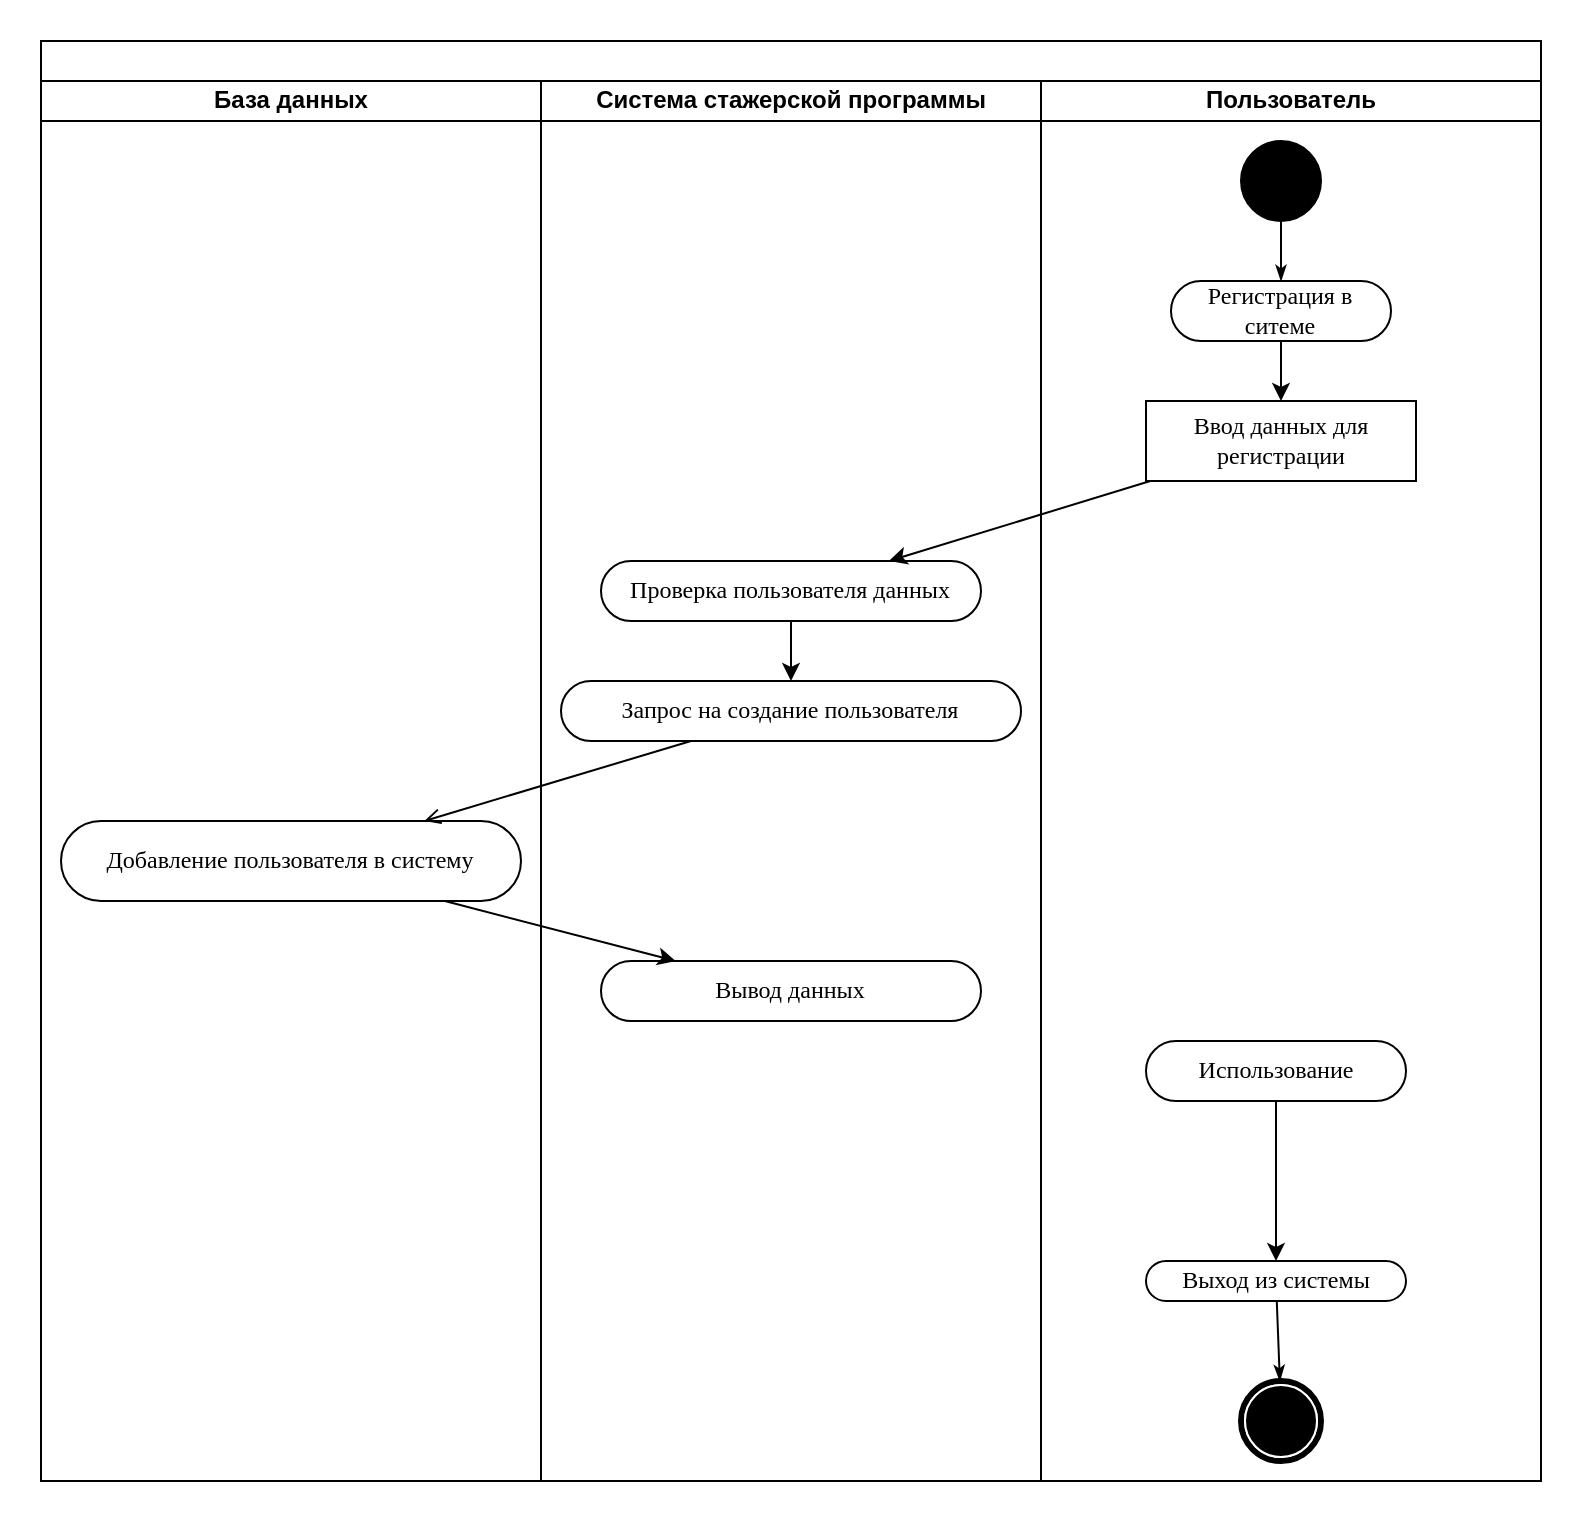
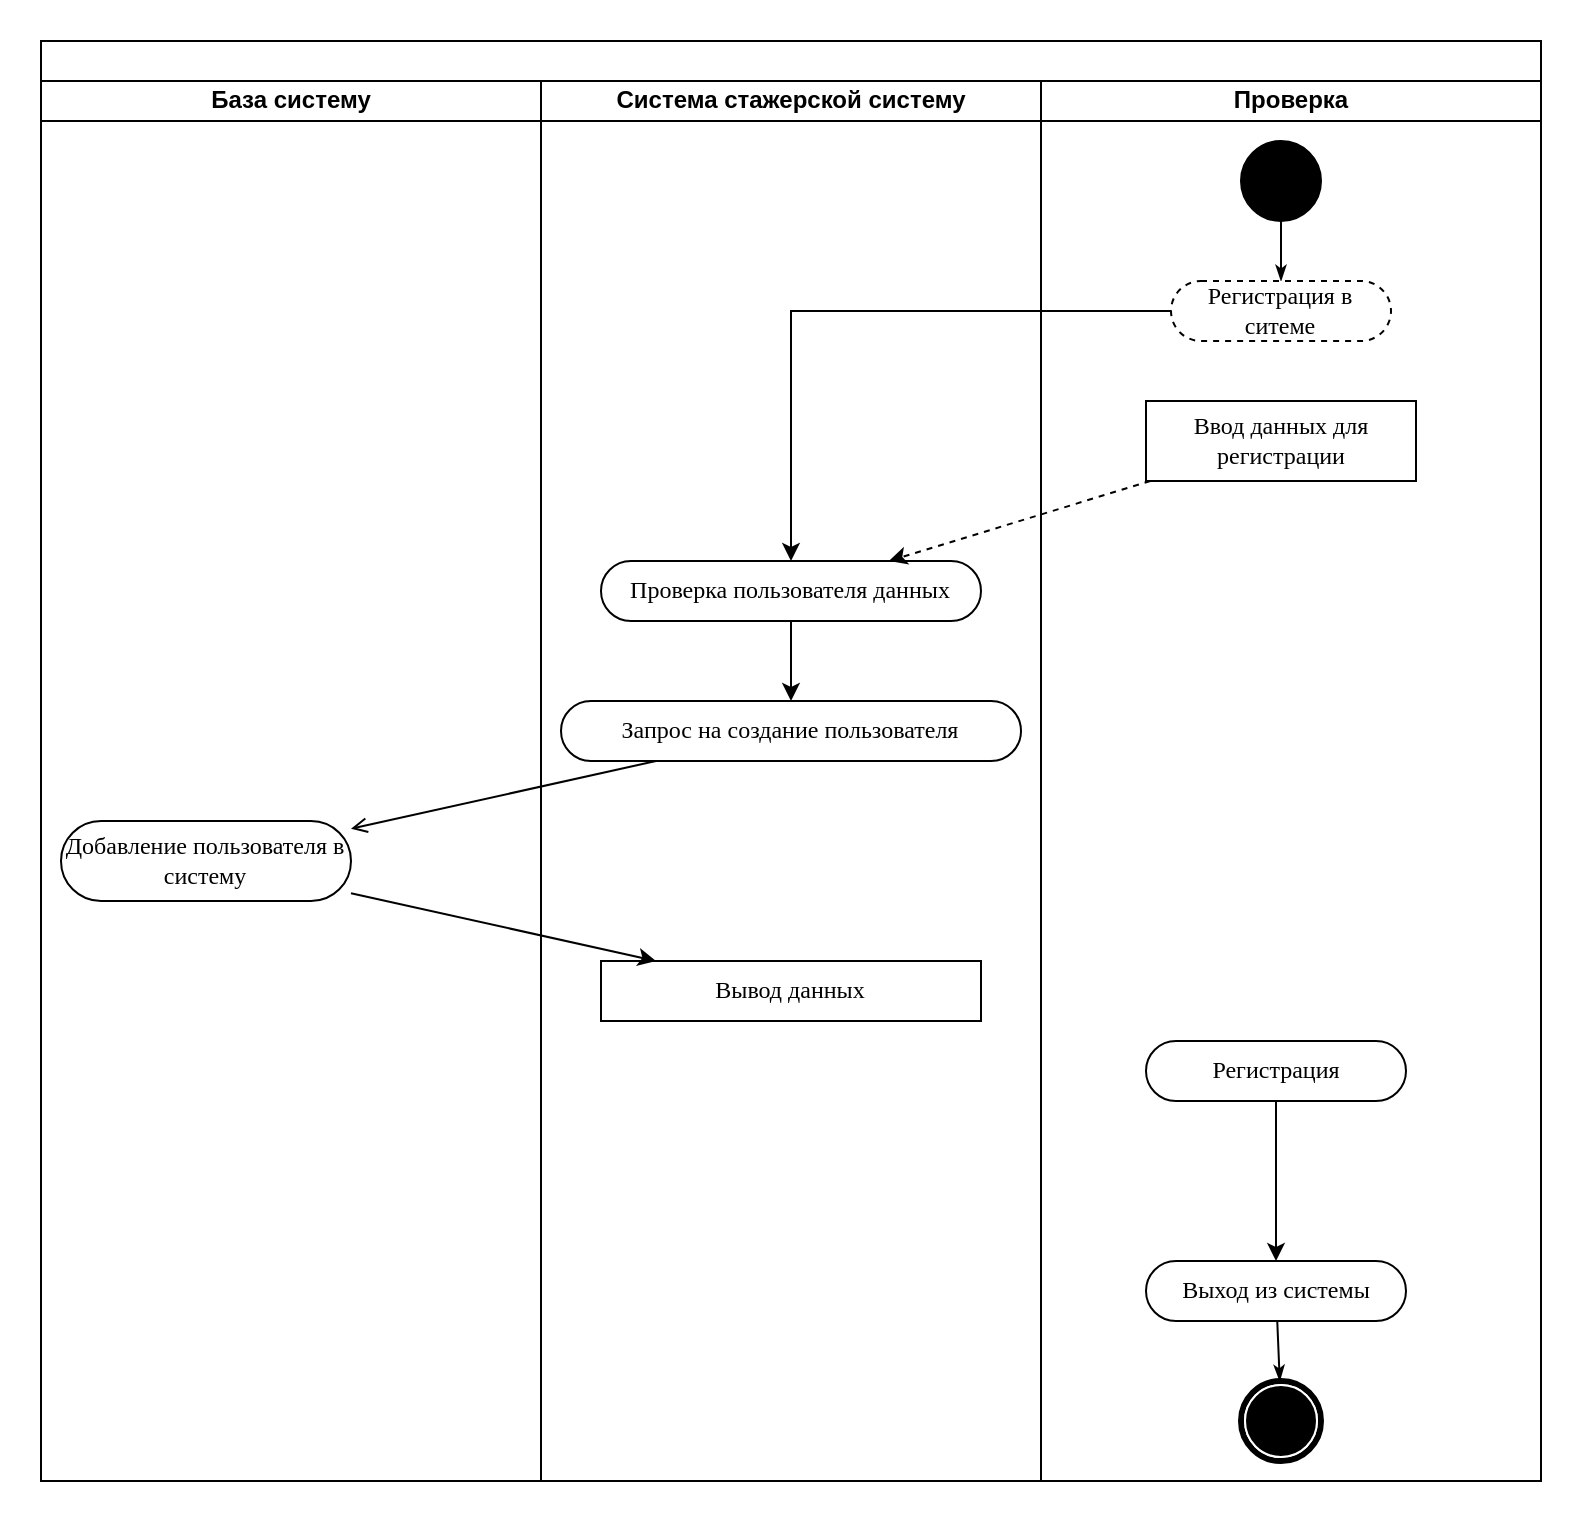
(292, 101) -> (292, 101)
(792, 101) -> (792, 101)
(1292, 101) -> (1292, 101)
(1281, 311) -> (1281, 311)
(1281, 378) -> (796, 311)
(969, 536) -> (969, 536)
(791, 711) -> (791, 731)
(291, 861) -> (206, 861)
(791, 991) -> (791, 991)
(1277, 1071) -> (1277, 1071)
(1276, 1281) -> (1276, 1291)
